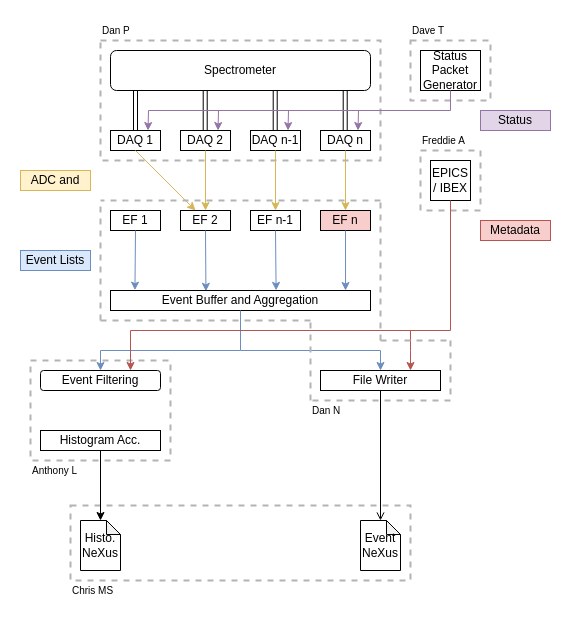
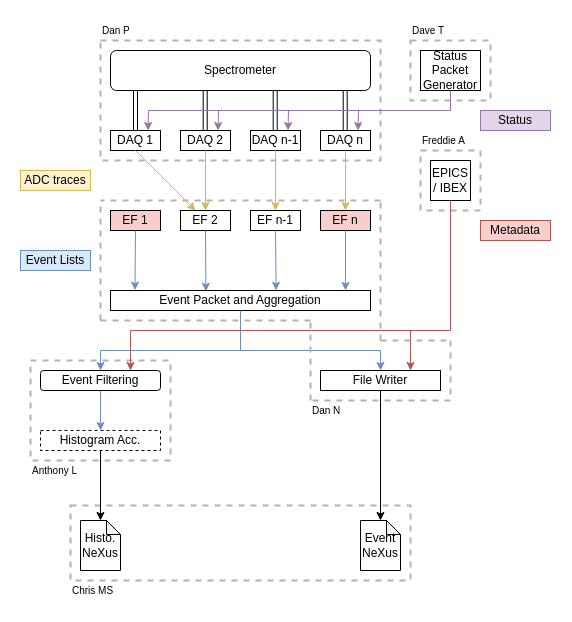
(56, 181) -> (56, 181)
(136, 221) -> (136, 221)
(241, 301) -> (241, 301)
none -> (101, 407)
(101, 441) -> (101, 441)
(381, 514) -> (381, 512)
